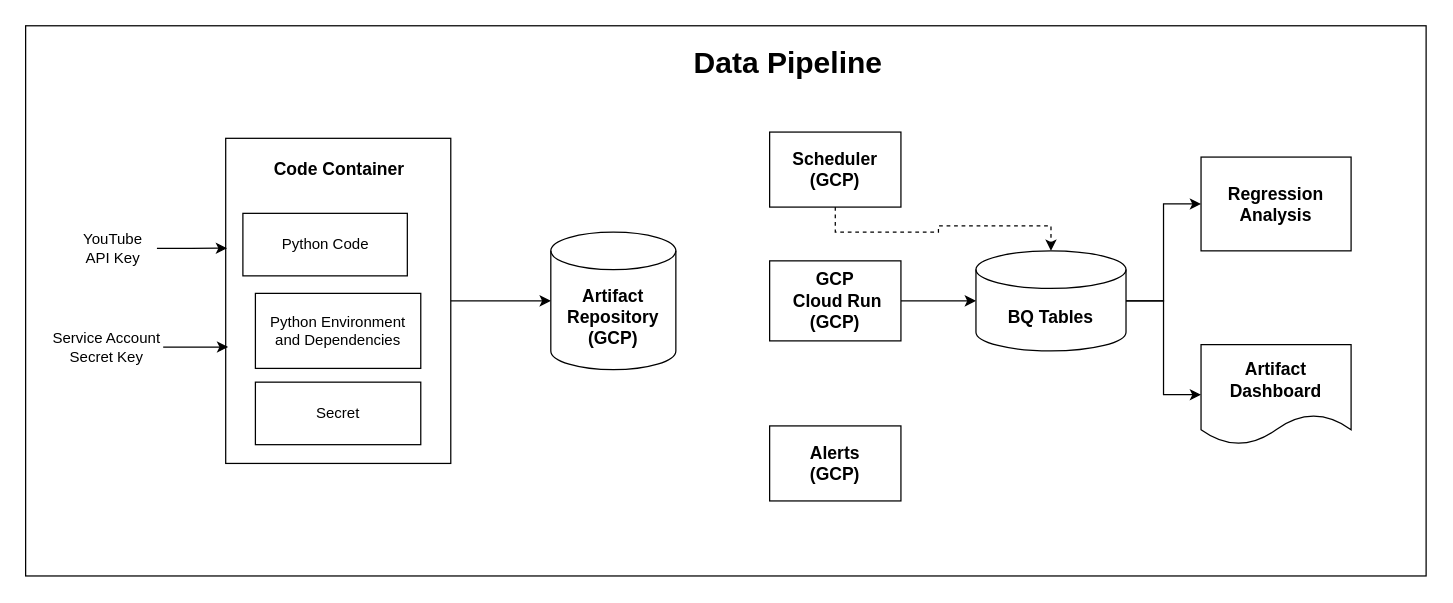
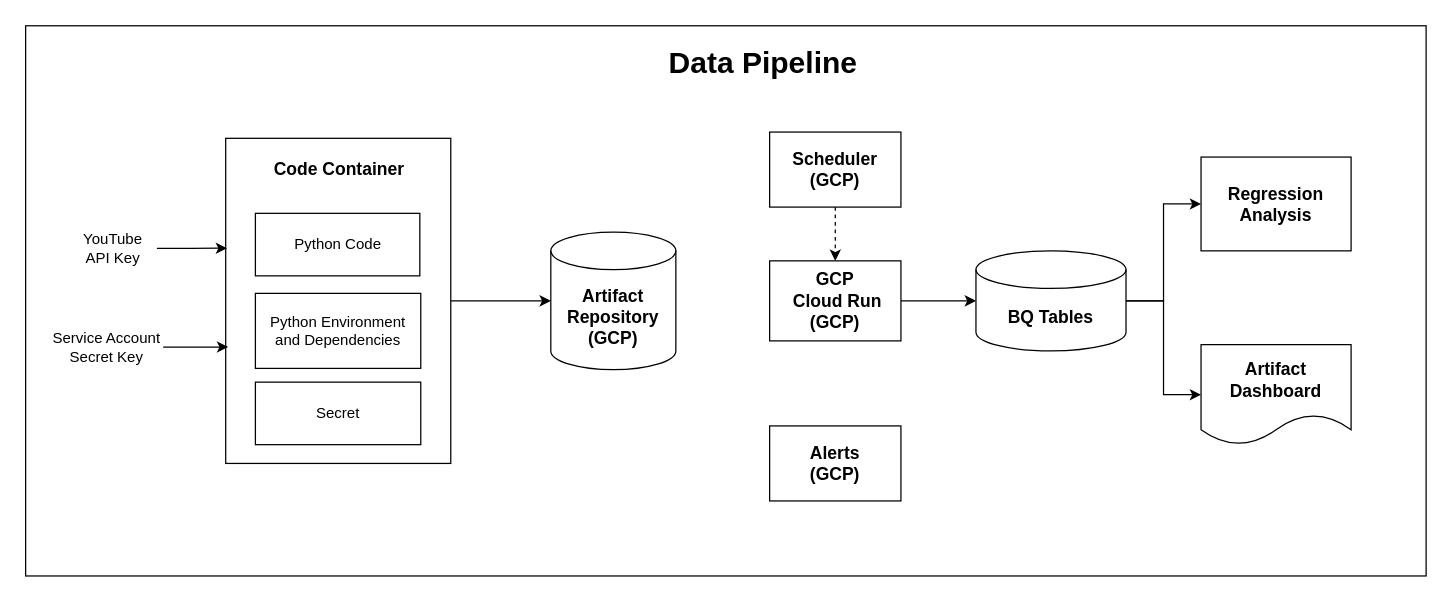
(788, 63) -> (763, 63)
(949, 226) -> (835, 244)
(325, 244) -> (338, 244)
